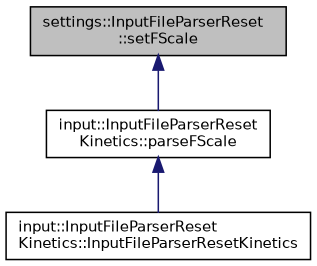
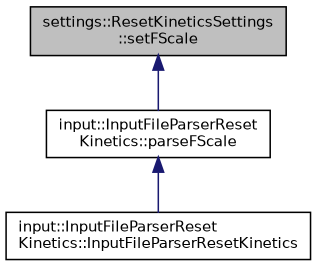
(158, 31) -> (158, 31)
